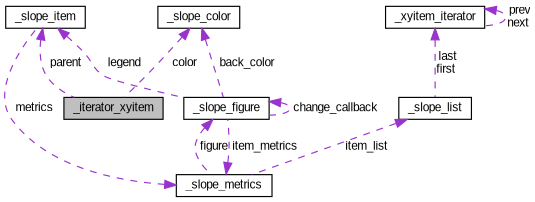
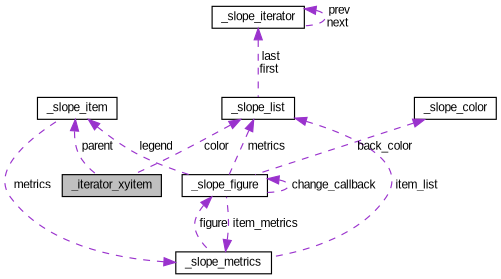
(435, 17) -> (258, 17)
(154, 68) -> (182, 151)
none -> (239, 153)
